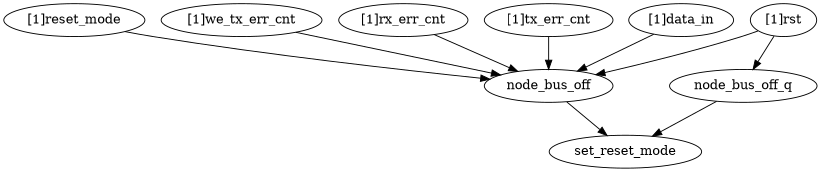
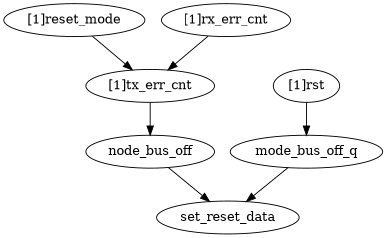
(242, 20) -> none
(681, 20) -> none
(472, 51) -> (192, 50)
(682, 54) -> none
(302, 58) -> (109, 50)
(743, 86) -> (306, 152)
(625, 152) -> (228, 218)
